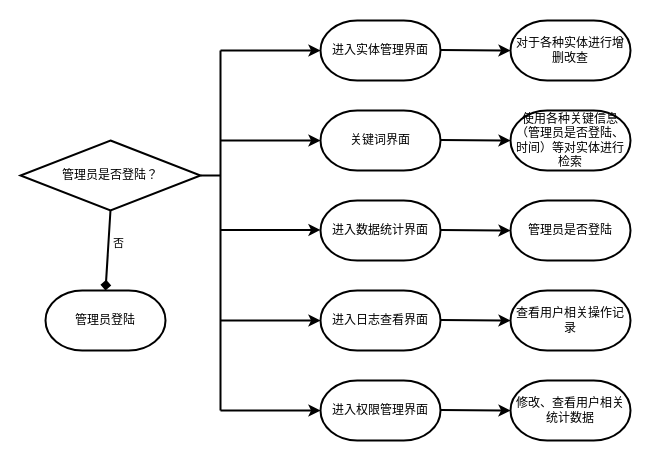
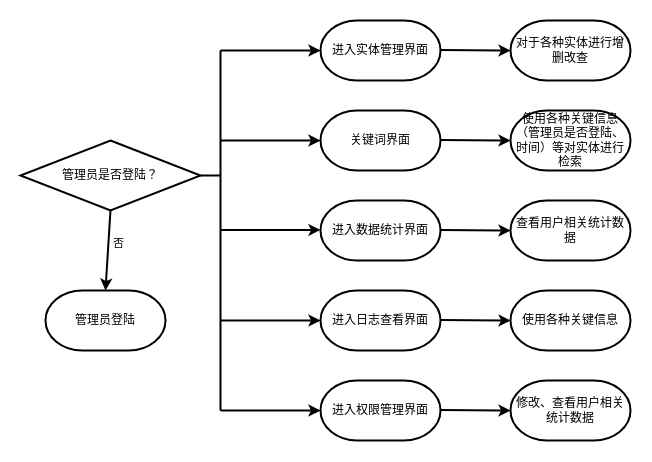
(571, 231) -> (571, 231)
(106, 279) -> (106, 280)
(571, 321) -> (571, 321)
